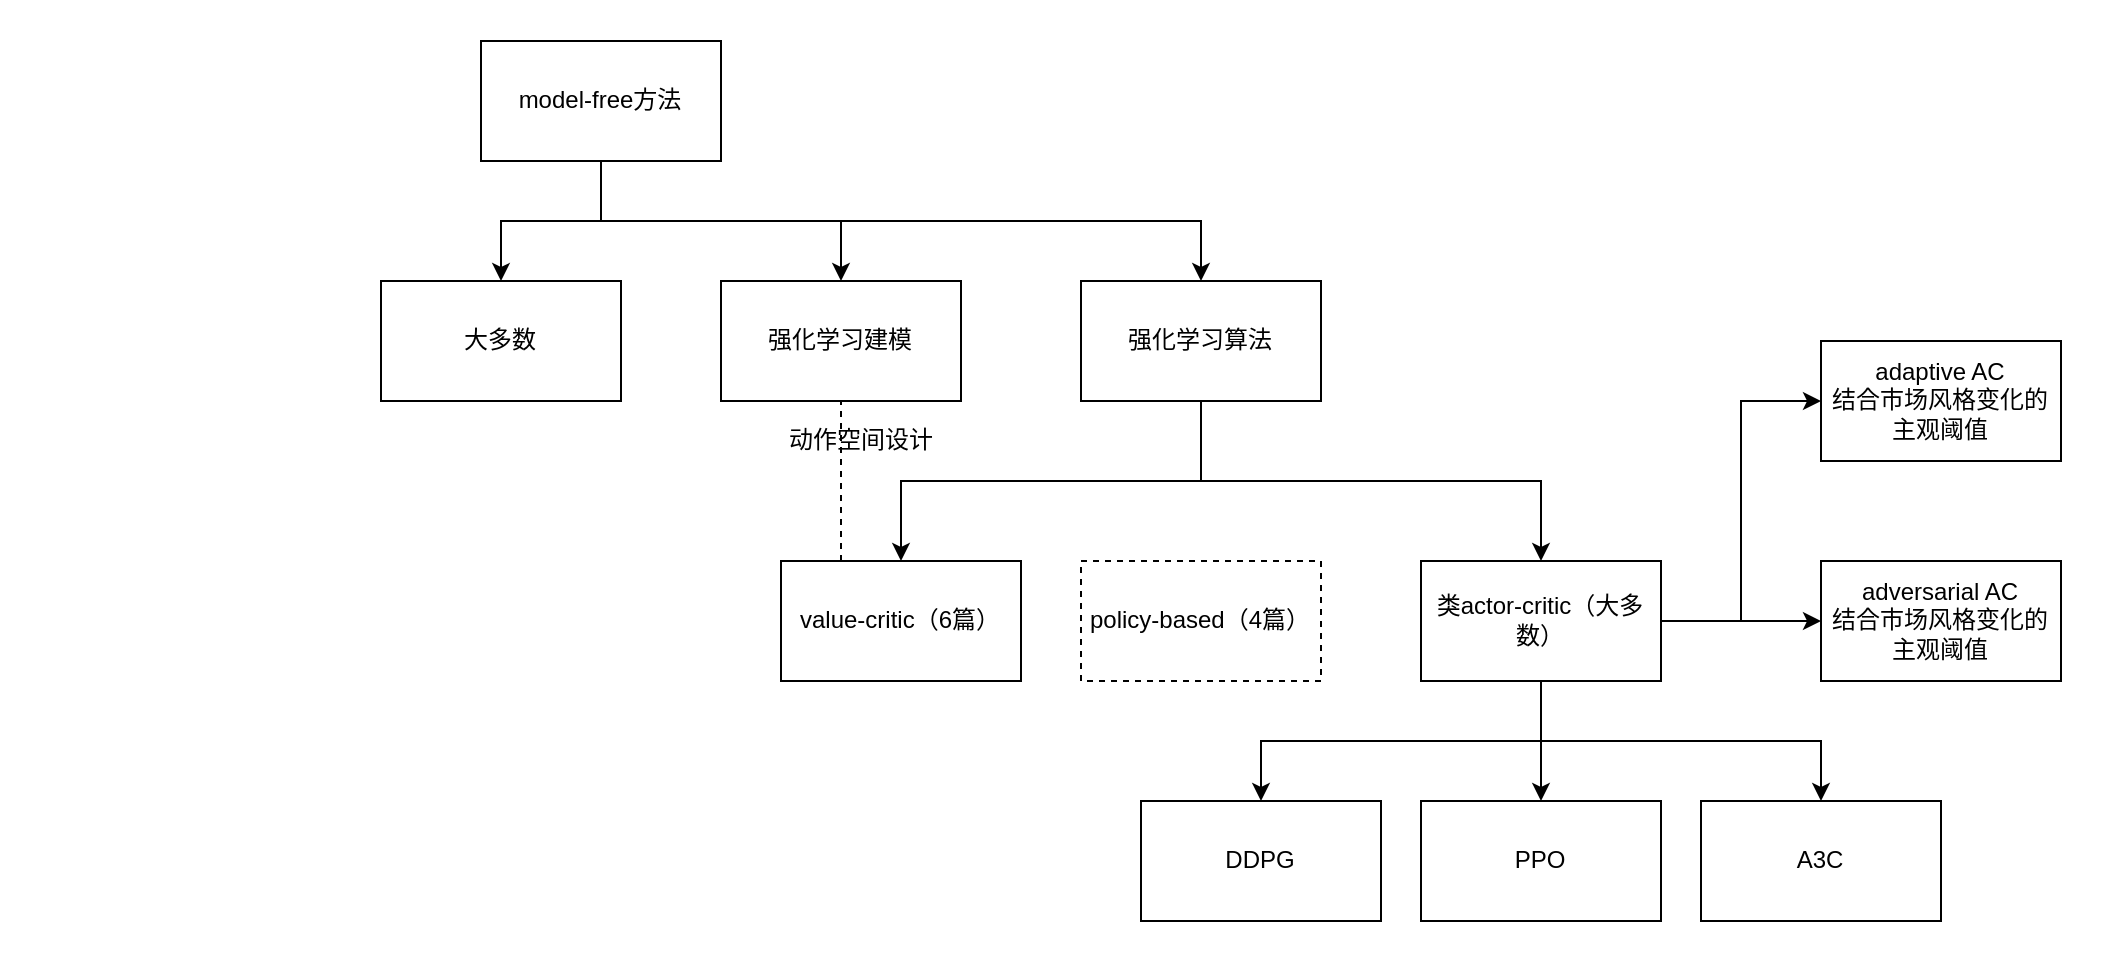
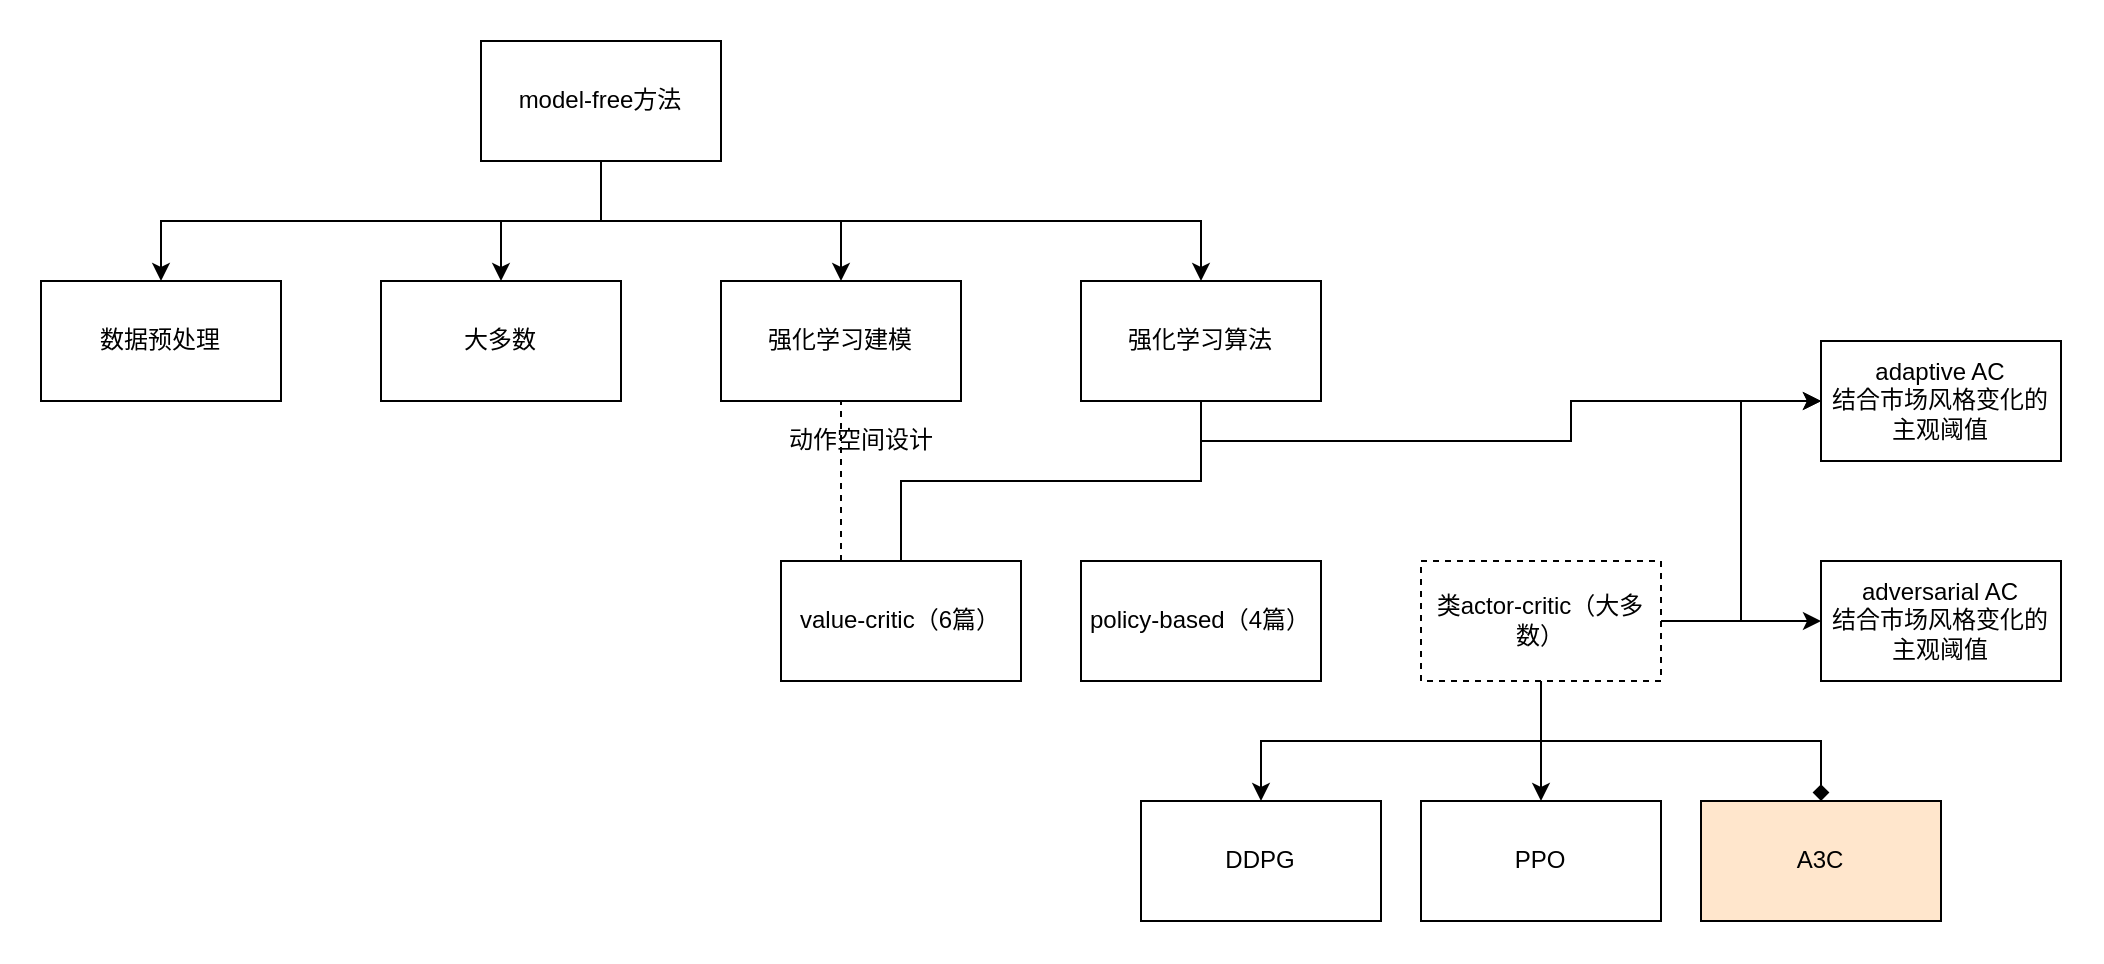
none -> (306, 221)
none -> (161, 341)
(1406, 481) -> (1491, 441)
(901, 546) -> (901, 551)
(1201, 621) -> (1201, 621)
(1541, 621) -> (1541, 621)
(1821, 786) -> (1821, 785)
(1821, 861) -> (1821, 861)
